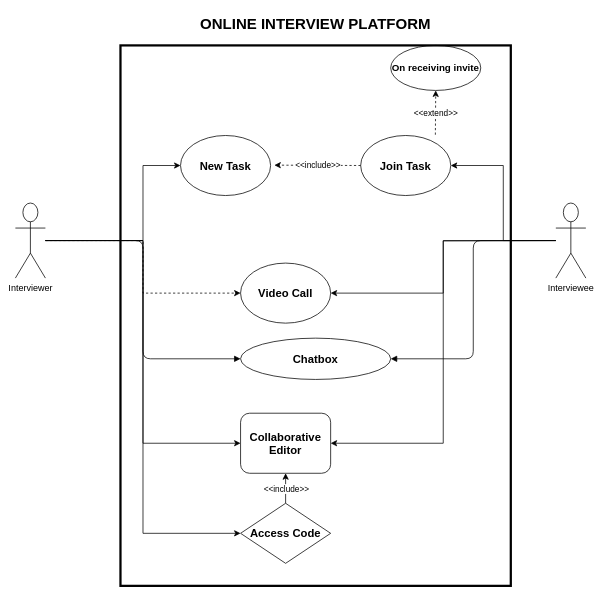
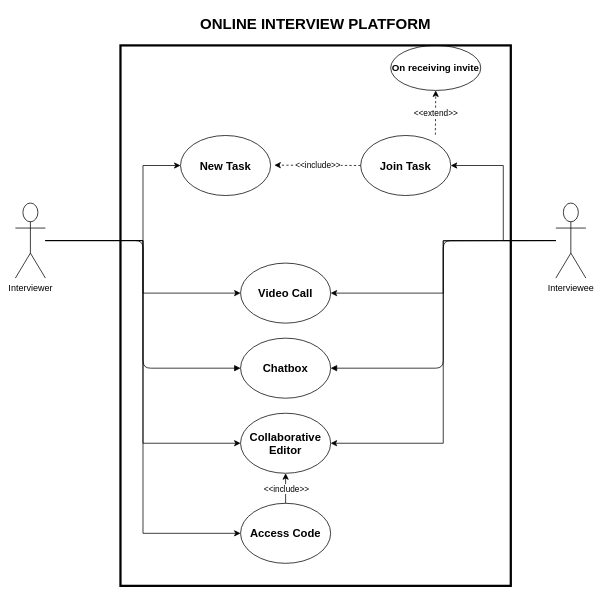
(189, 293) -> (189, 293)
(315, 359) -> (285, 368)
(285, 443) -> (285, 443)
(285, 533) -> (285, 533)
